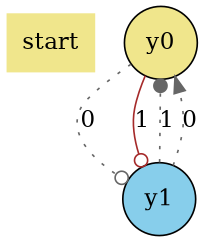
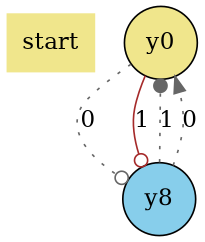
(159, 199) -> (159, 199)
